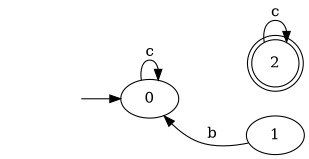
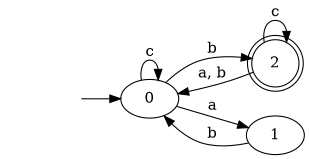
none -> (200, 61)
none -> (221, 83)
none -> (207, 115)
